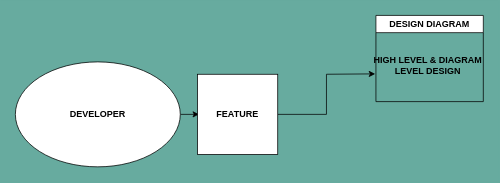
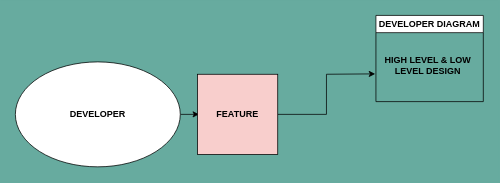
(430, 24) -> (430, 24)
(428, 66) -> (428, 66)
(238, 114) -> (238, 114)
